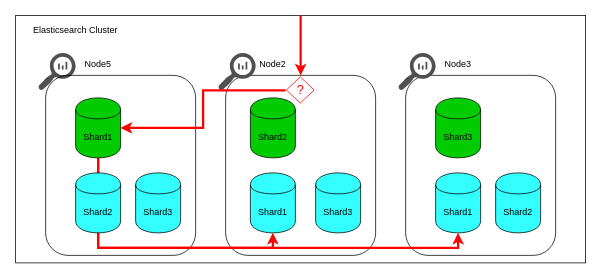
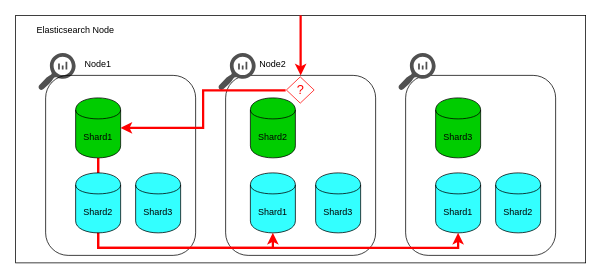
(75, 30) -> (75, 30)
(98, 64) -> (98, 64)
(458, 64) -> none
